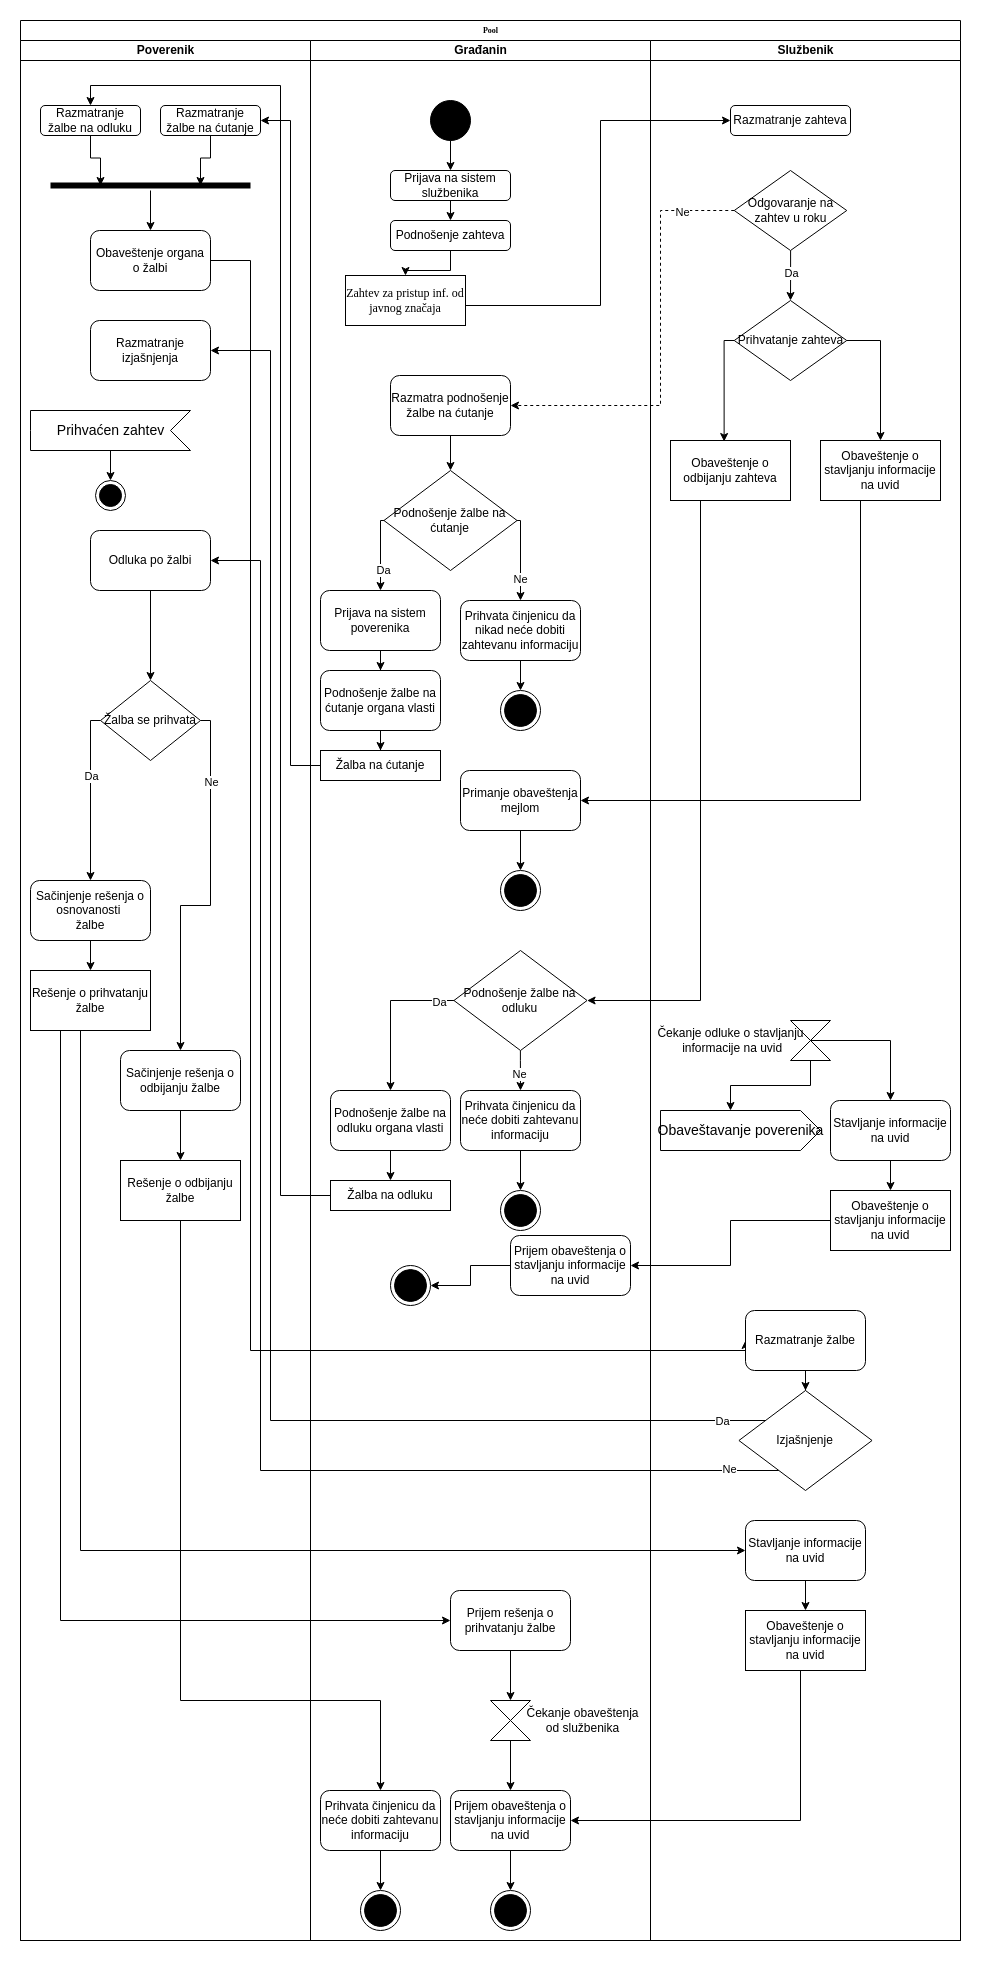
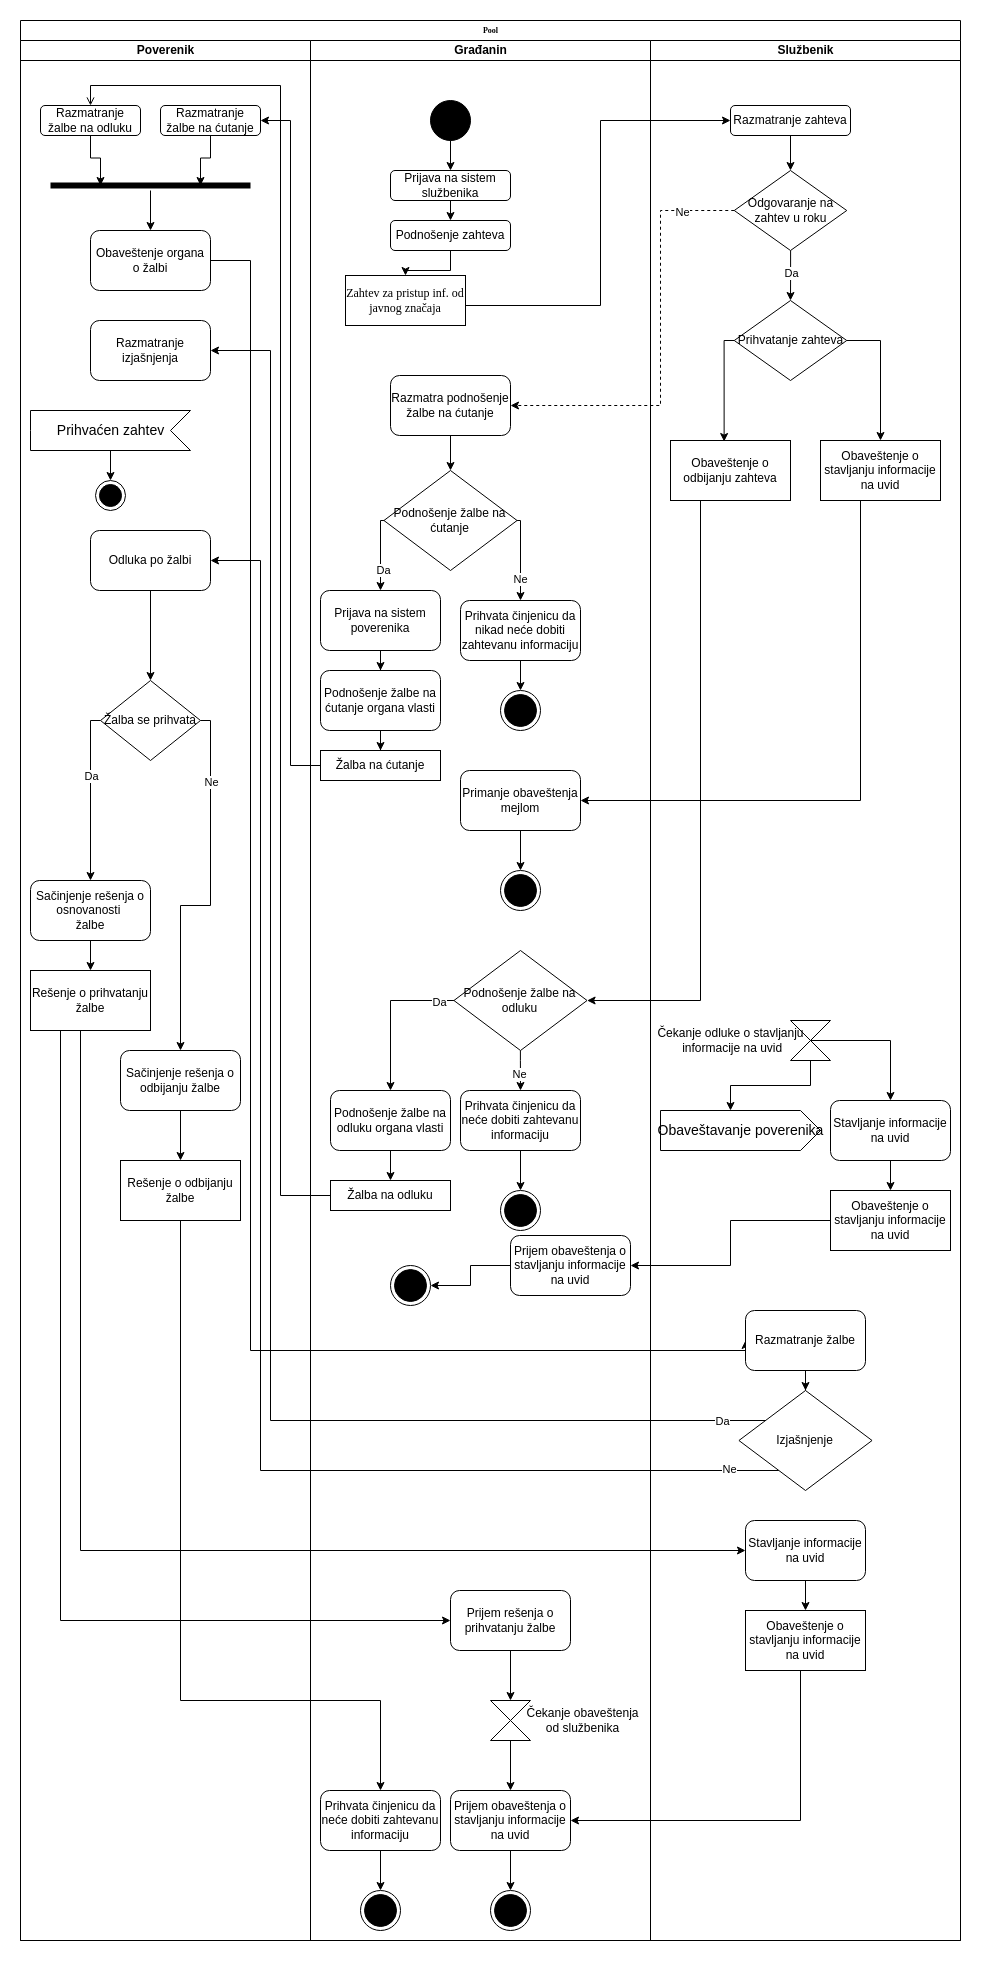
(91, 97) -> (91, 99)
none -> (791, 155)
